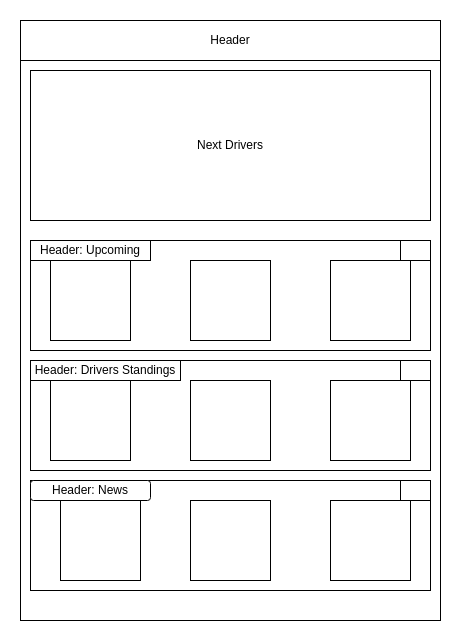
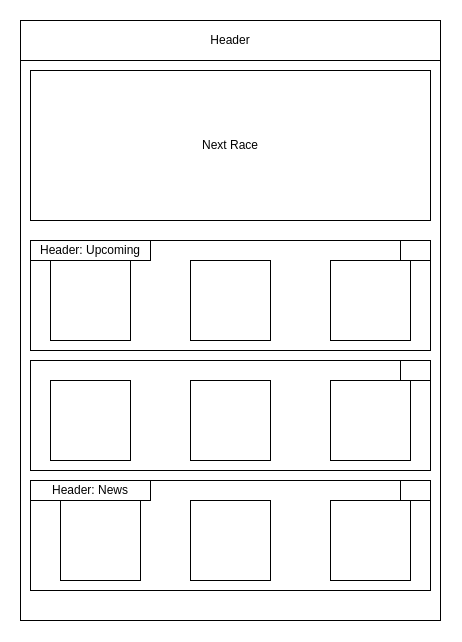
(231, 146) -> (231, 146)
(106, 371) -> none
(91, 491) -> (91, 491)
